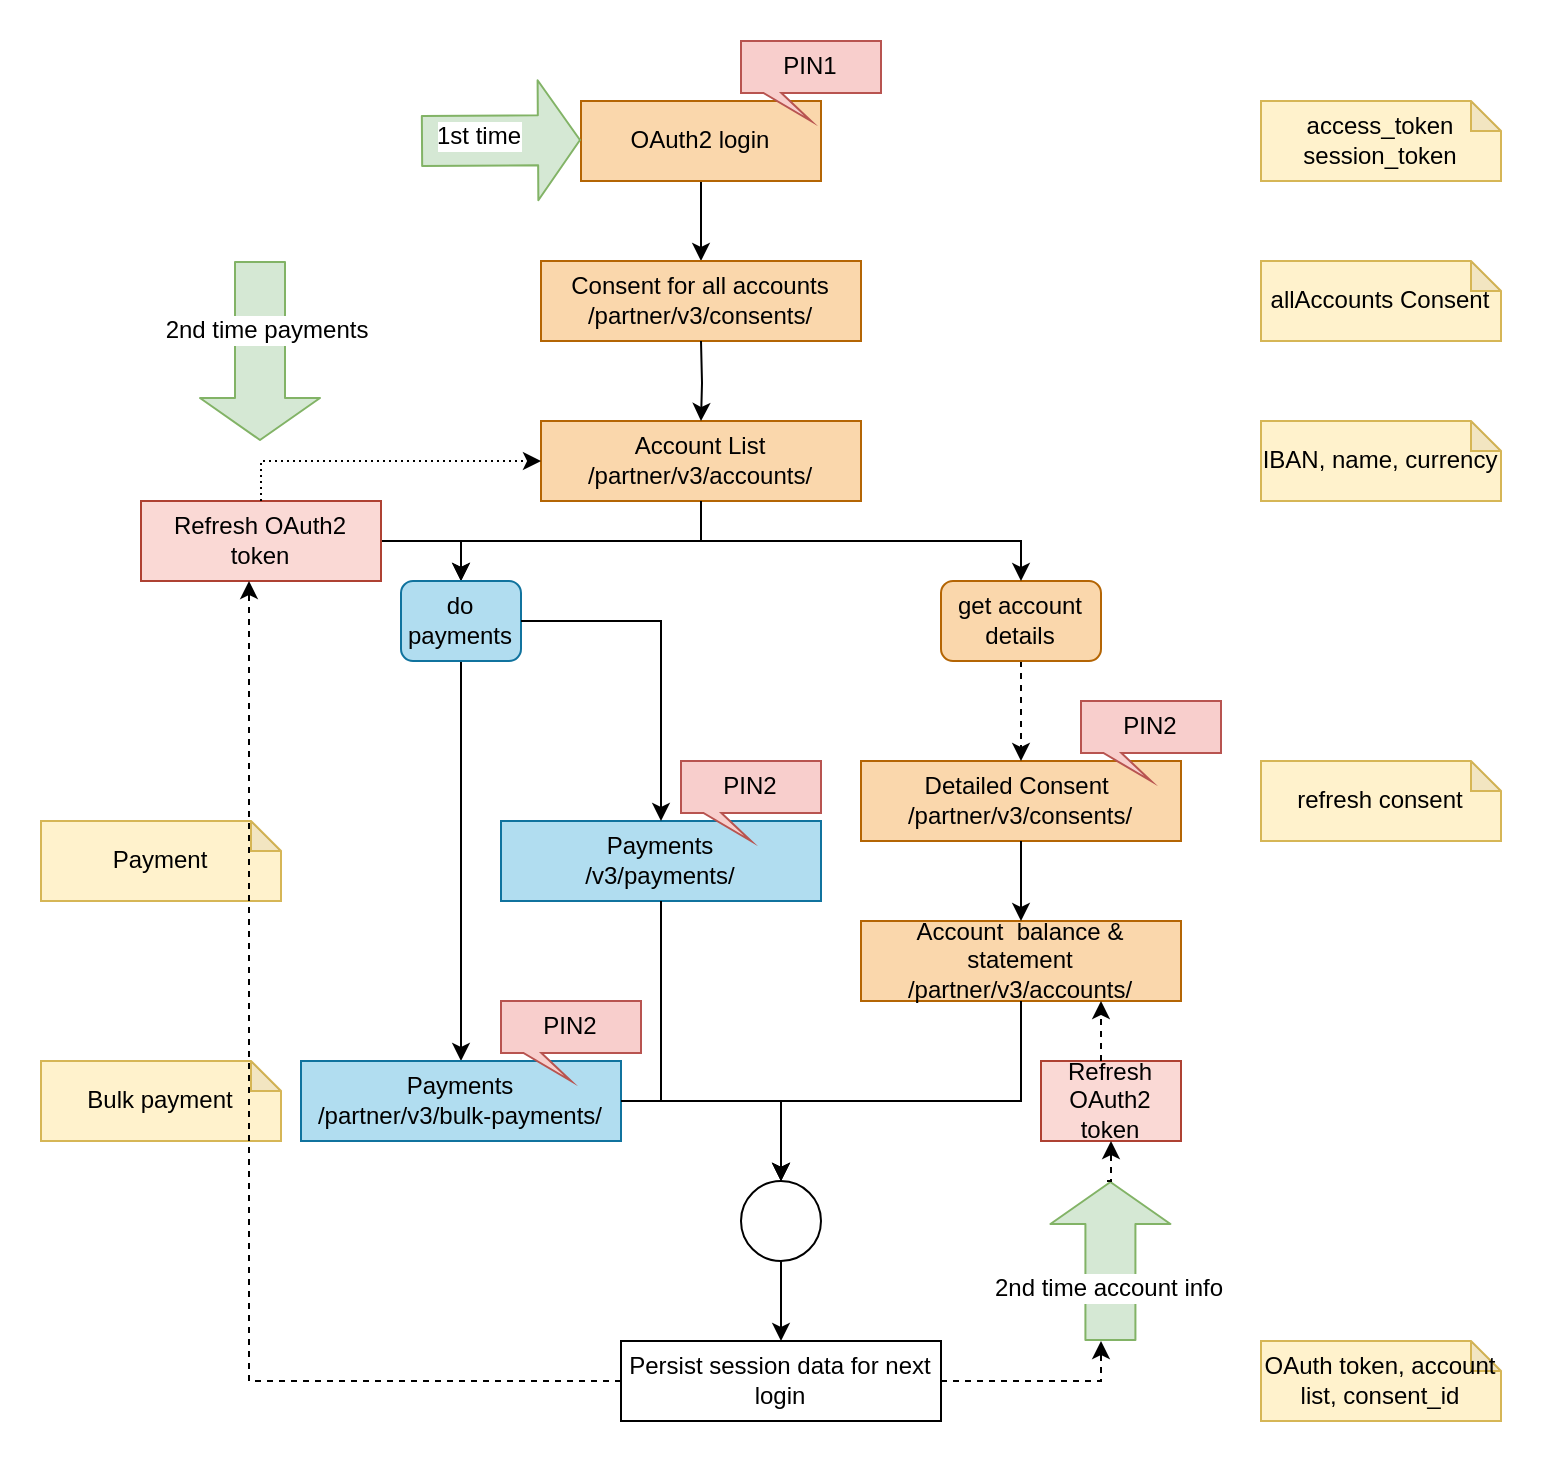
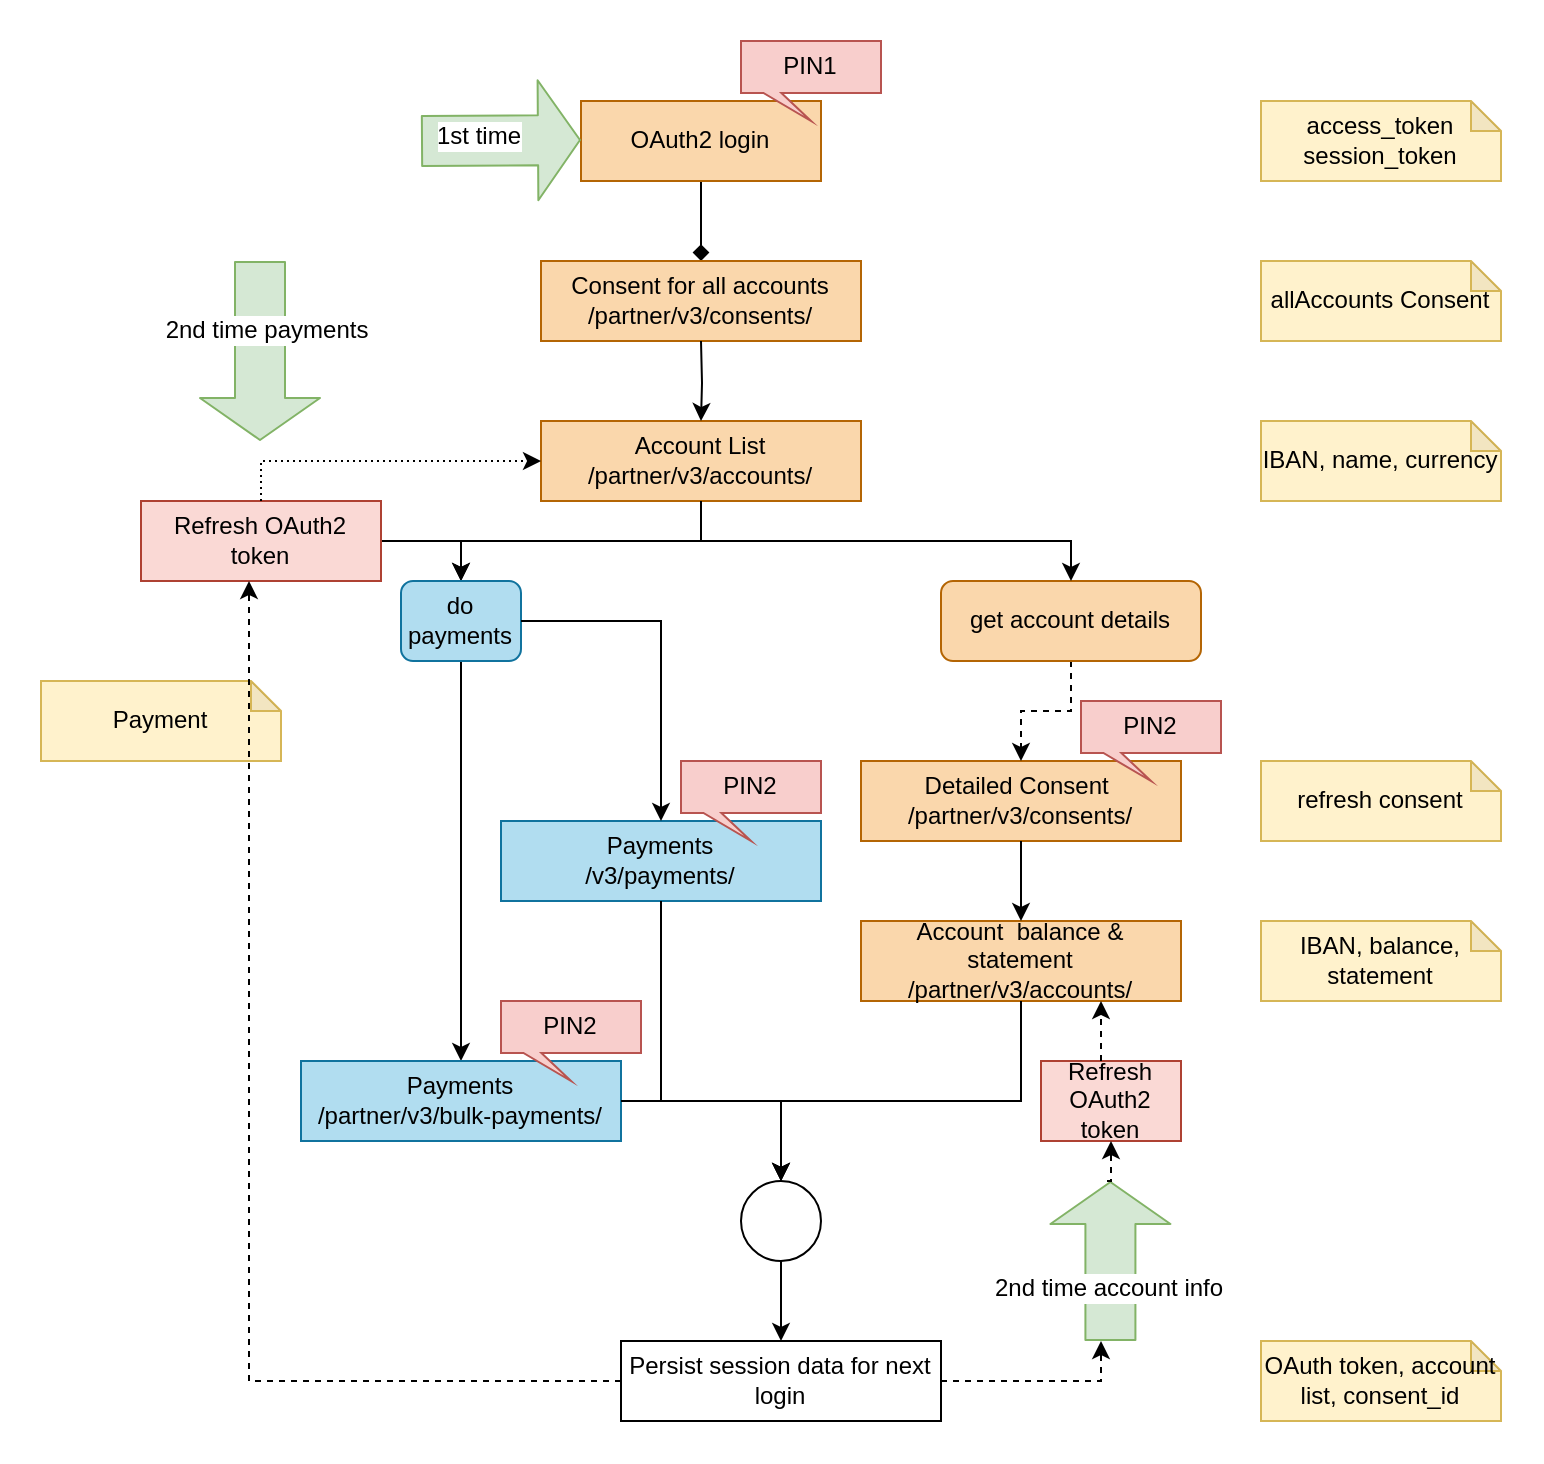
(701, 246) -> (701, 245)
(1021, 621) -> (1071, 621)
(161, 861) -> (161, 721)
none -> (1381, 961)
(161, 1101) -> none
